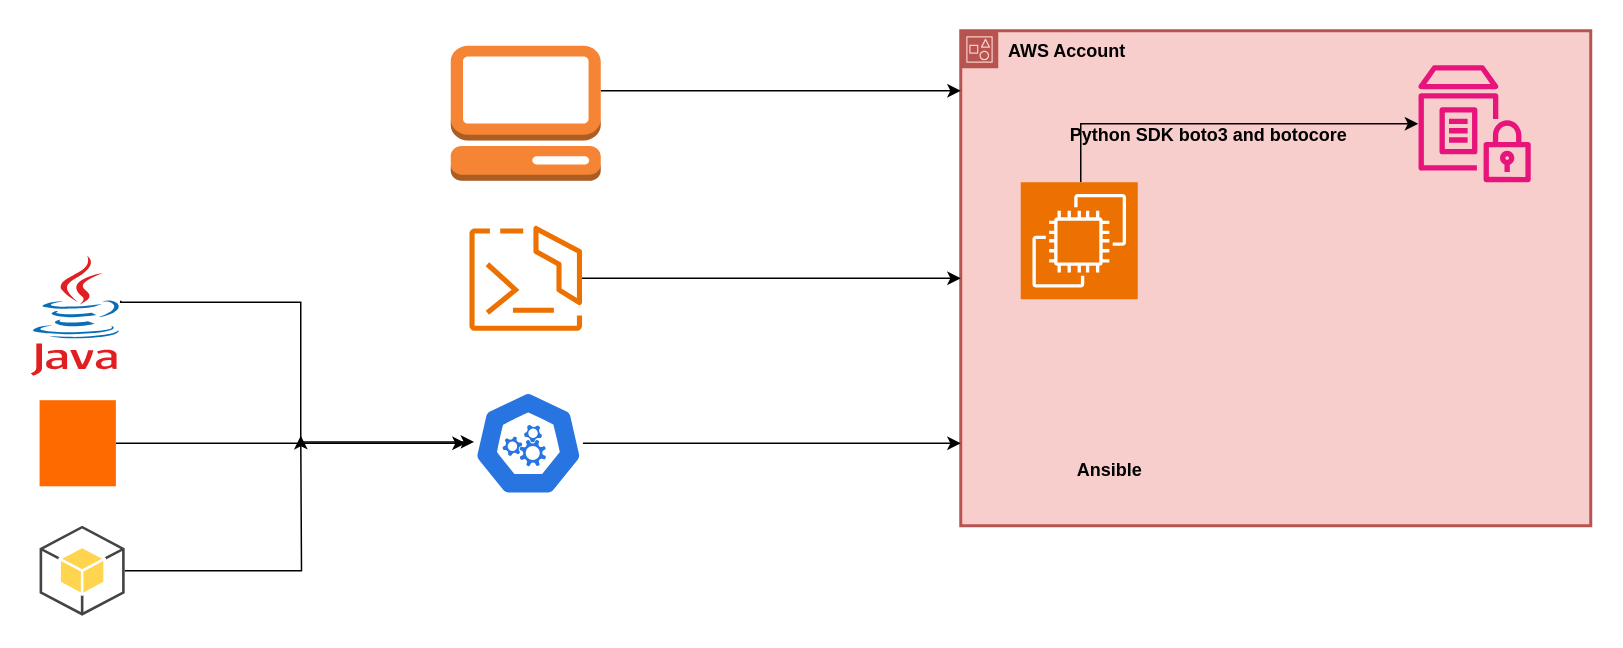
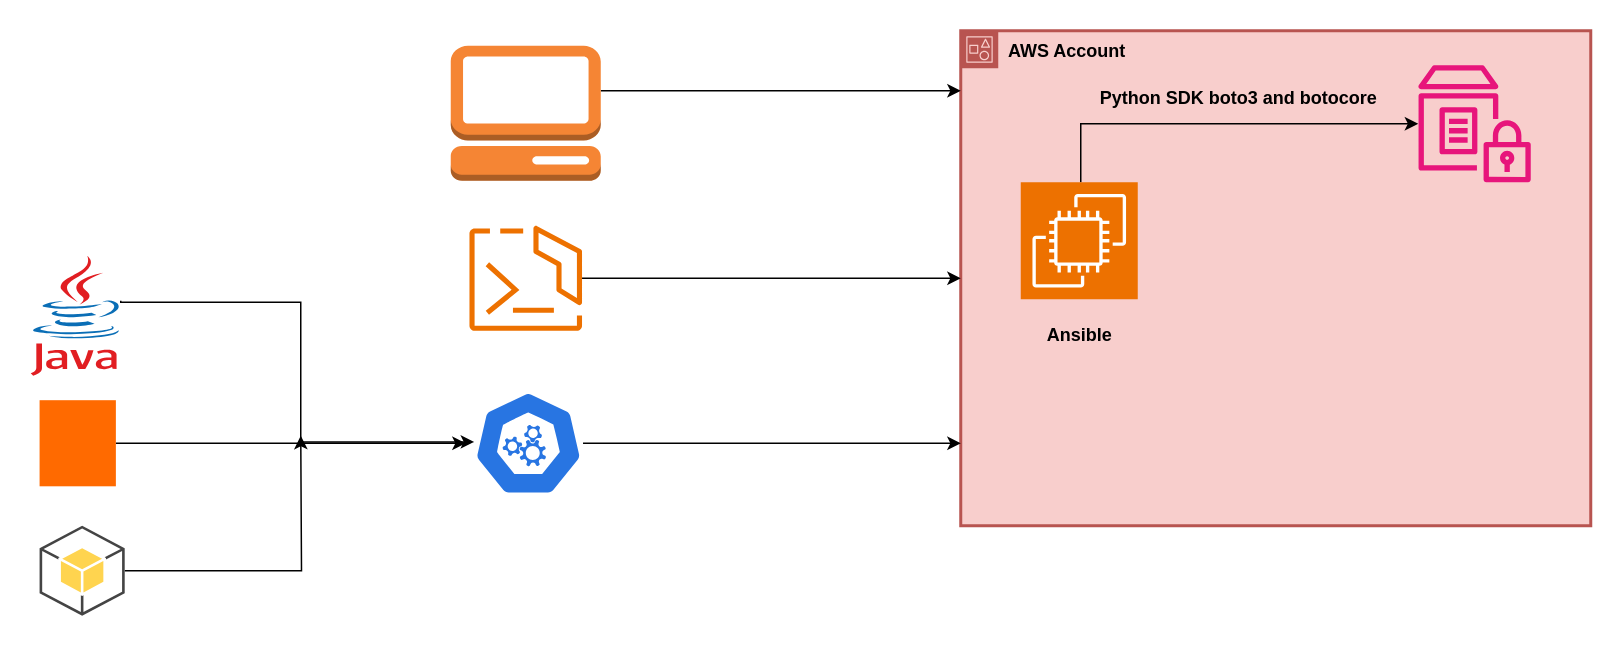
(1208, 136) -> (1238, 98)
(1109, 470) -> (1079, 335)
